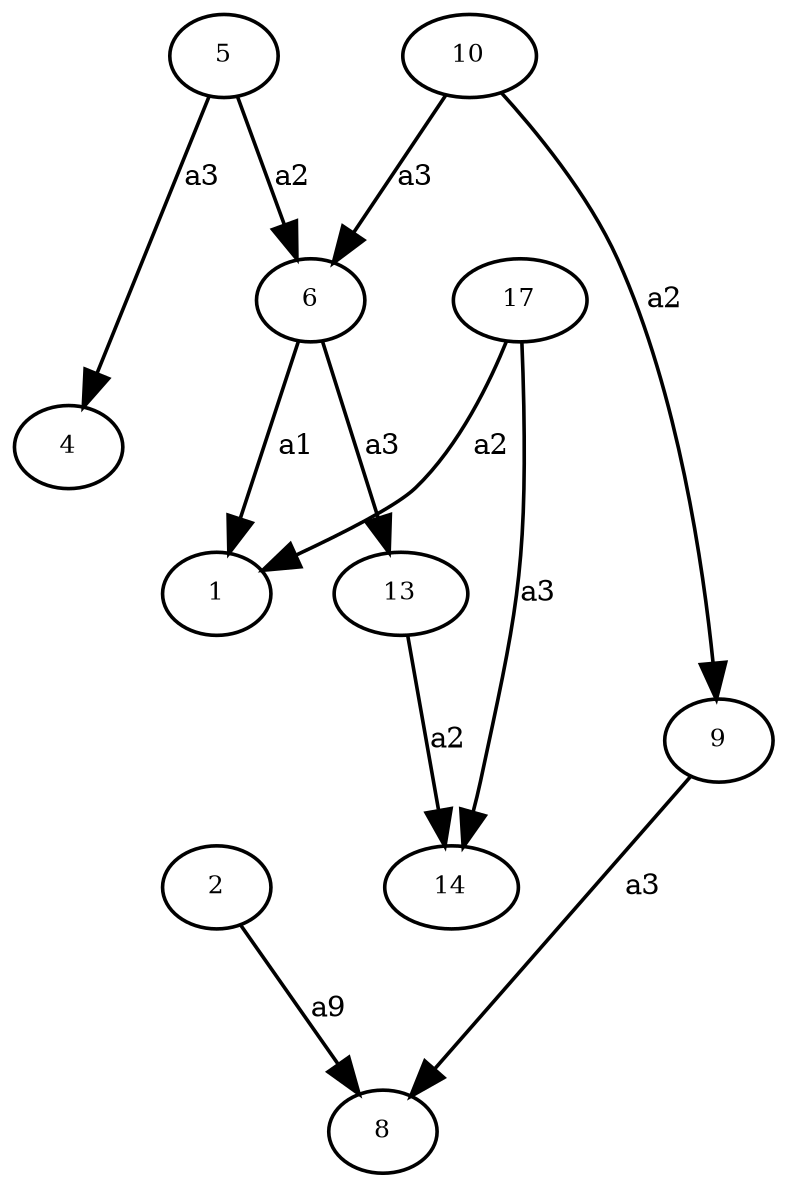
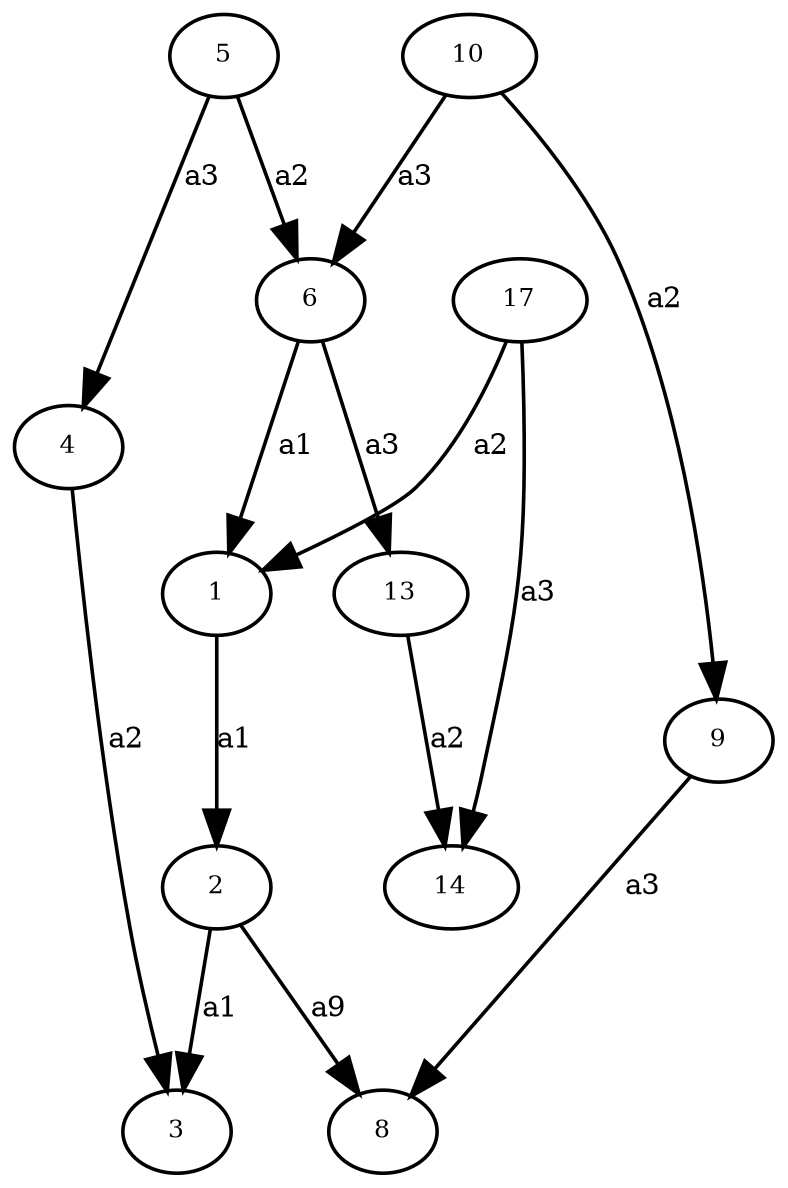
none -> (217, 722)
none -> (177, 1132)
